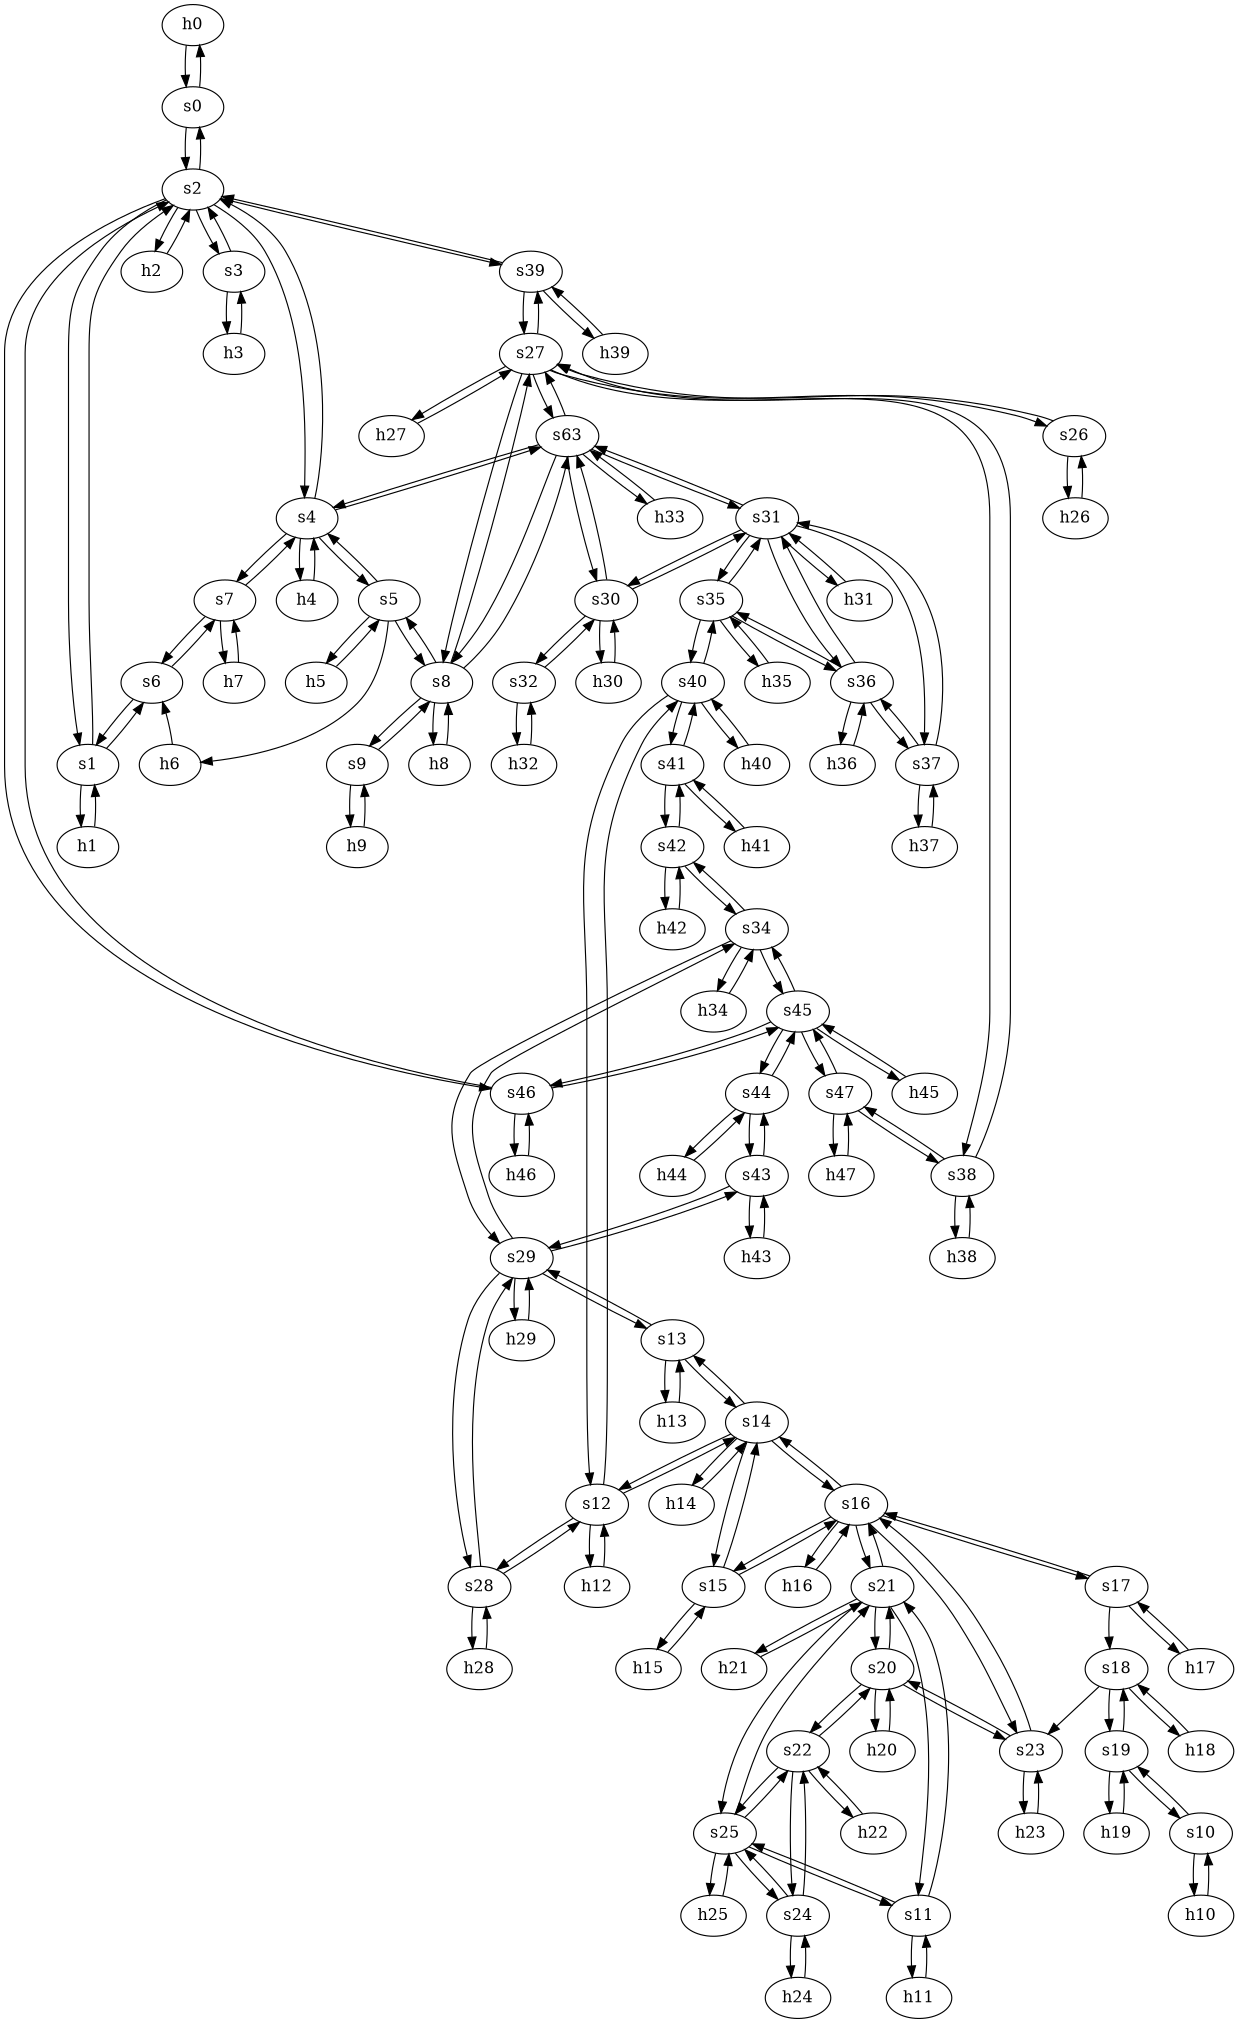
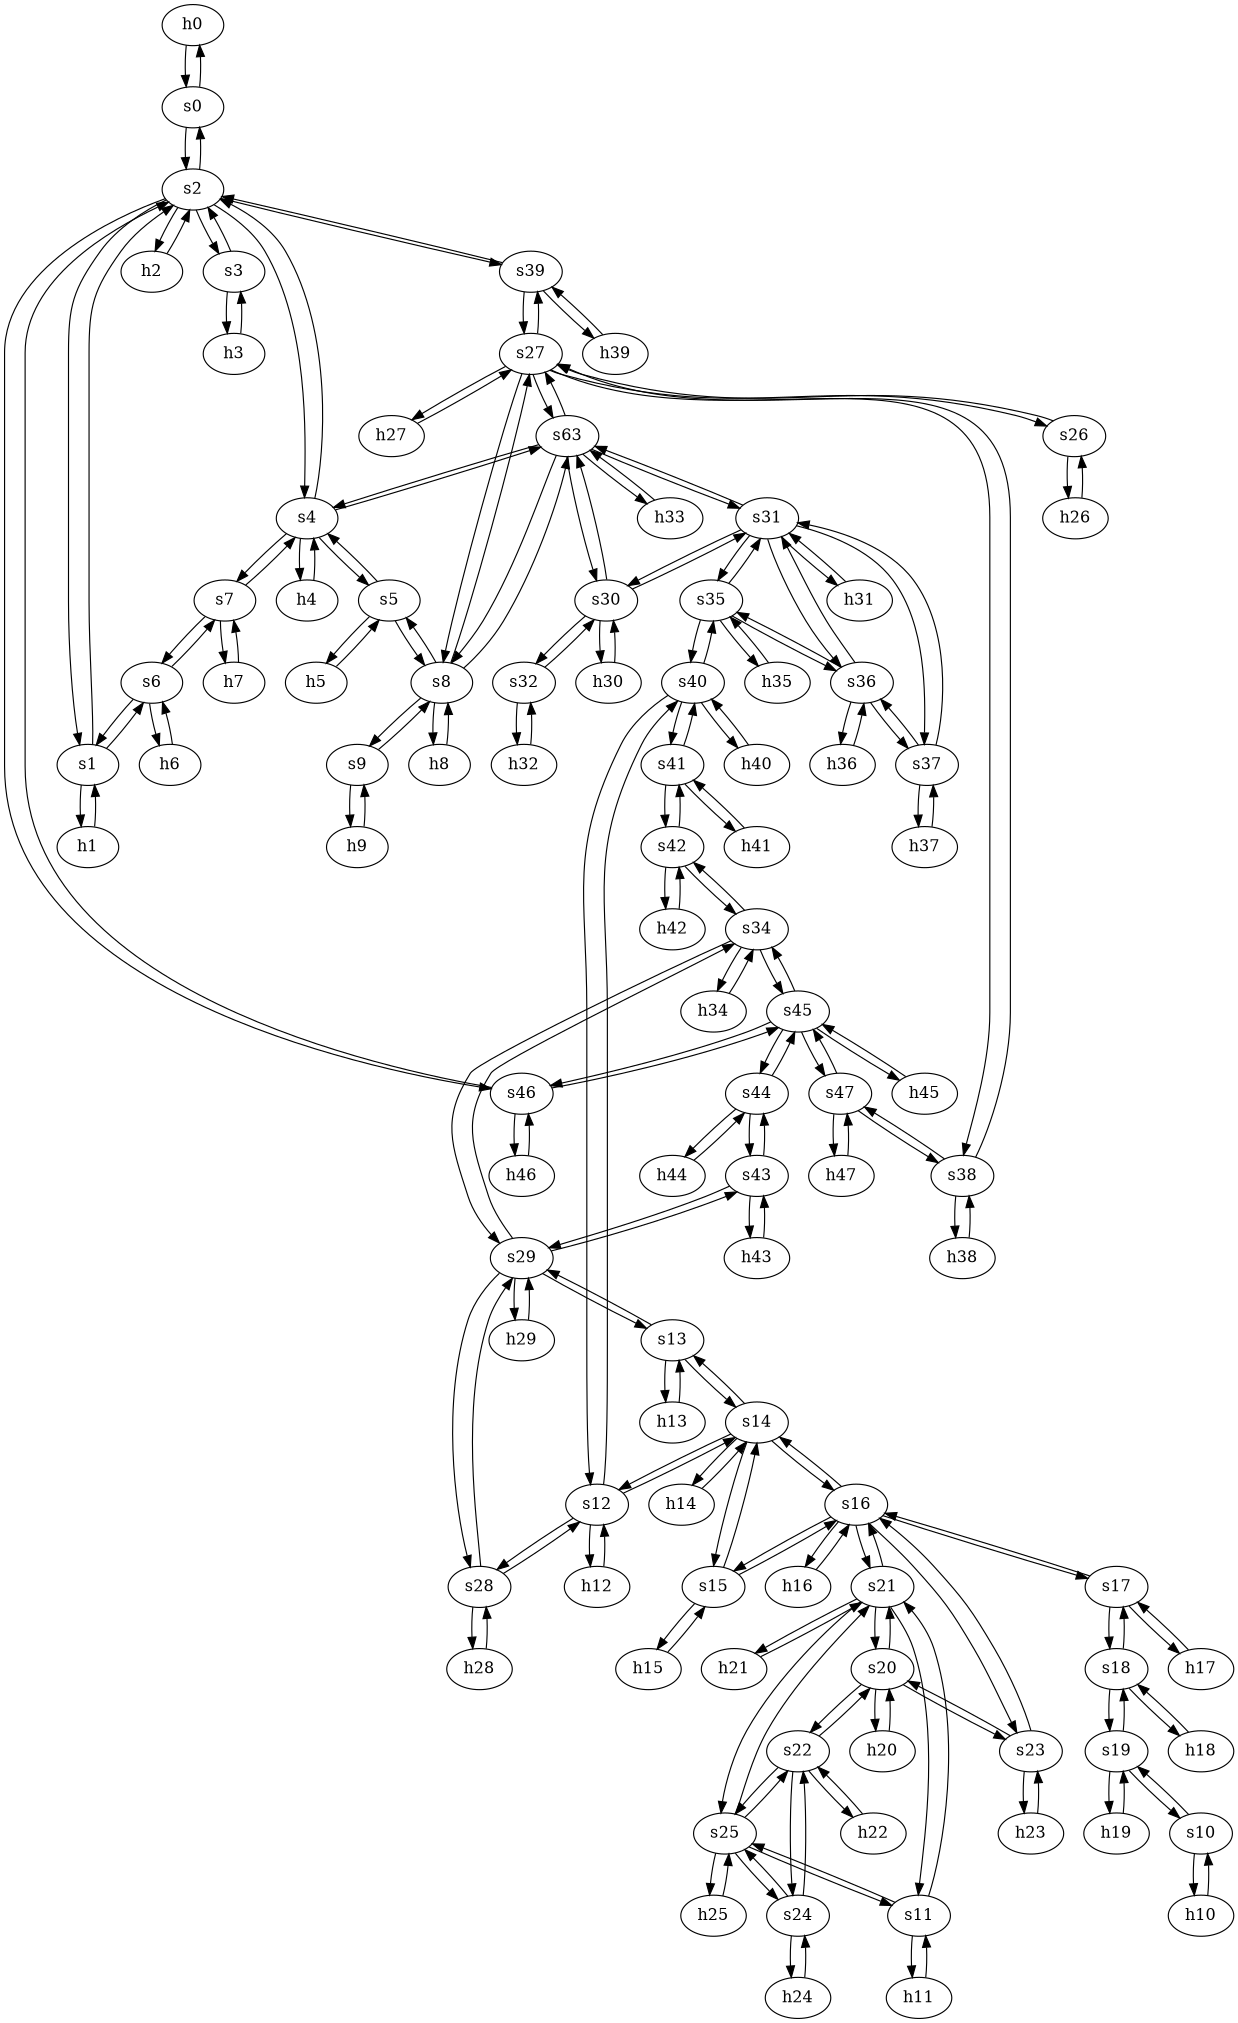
(330, 724) -> (152, 719)
(1078, 1706) -> (1124, 1634)
